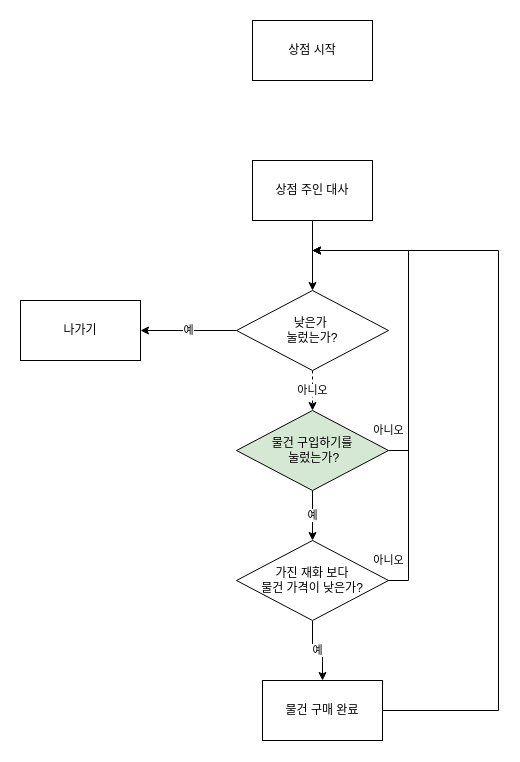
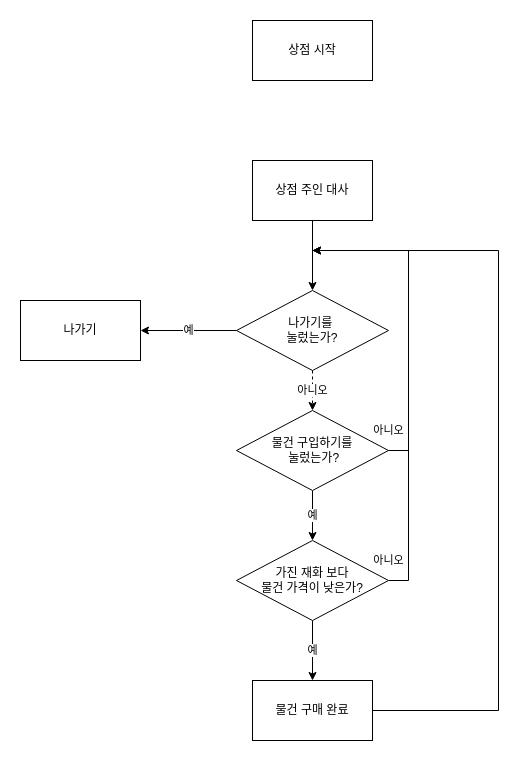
(313, 331) -> (313, 331)
(313, 451) -> (313, 451)
(323, 711) -> (313, 711)
